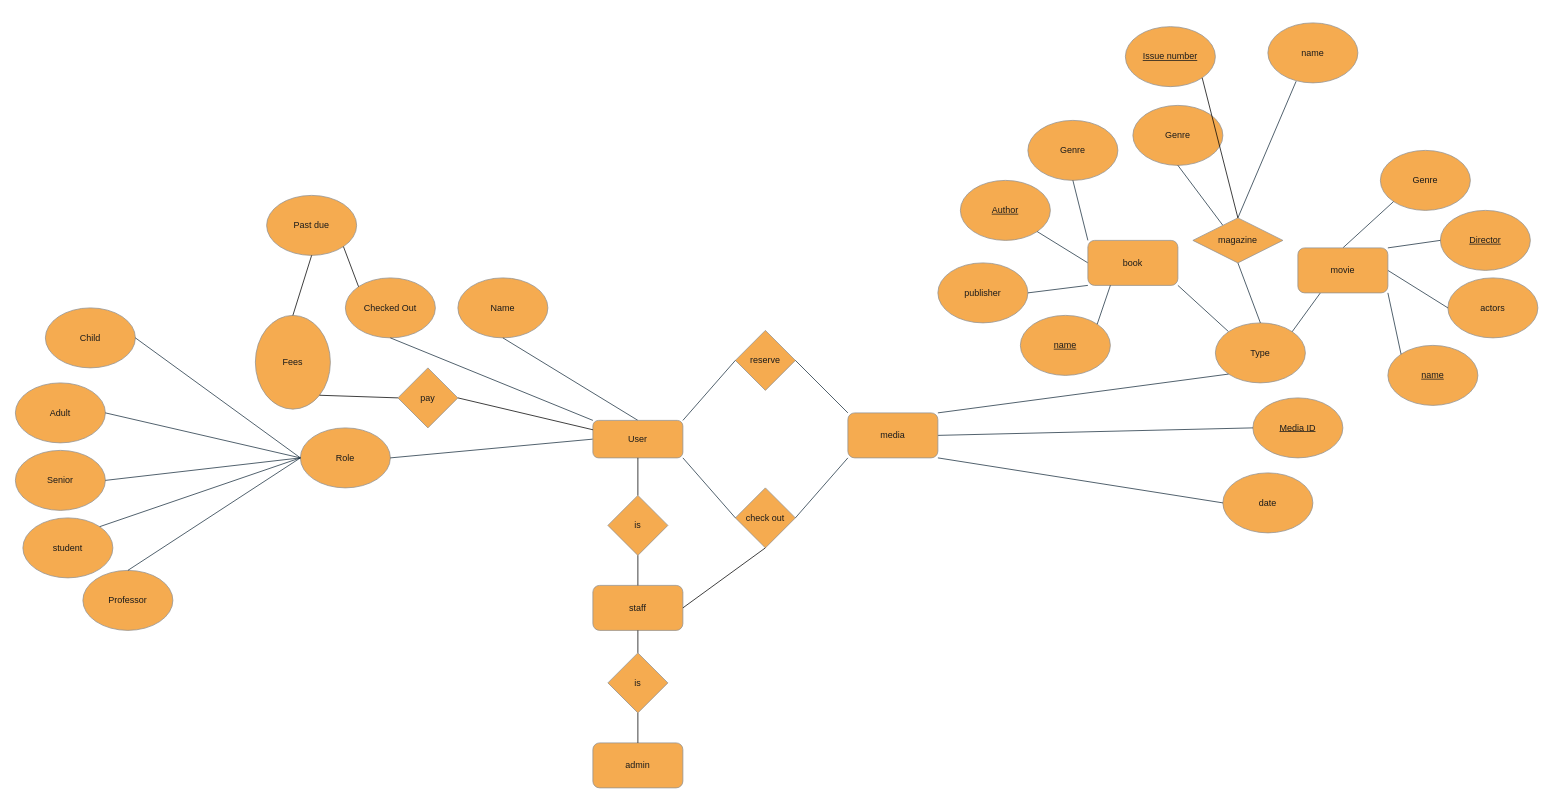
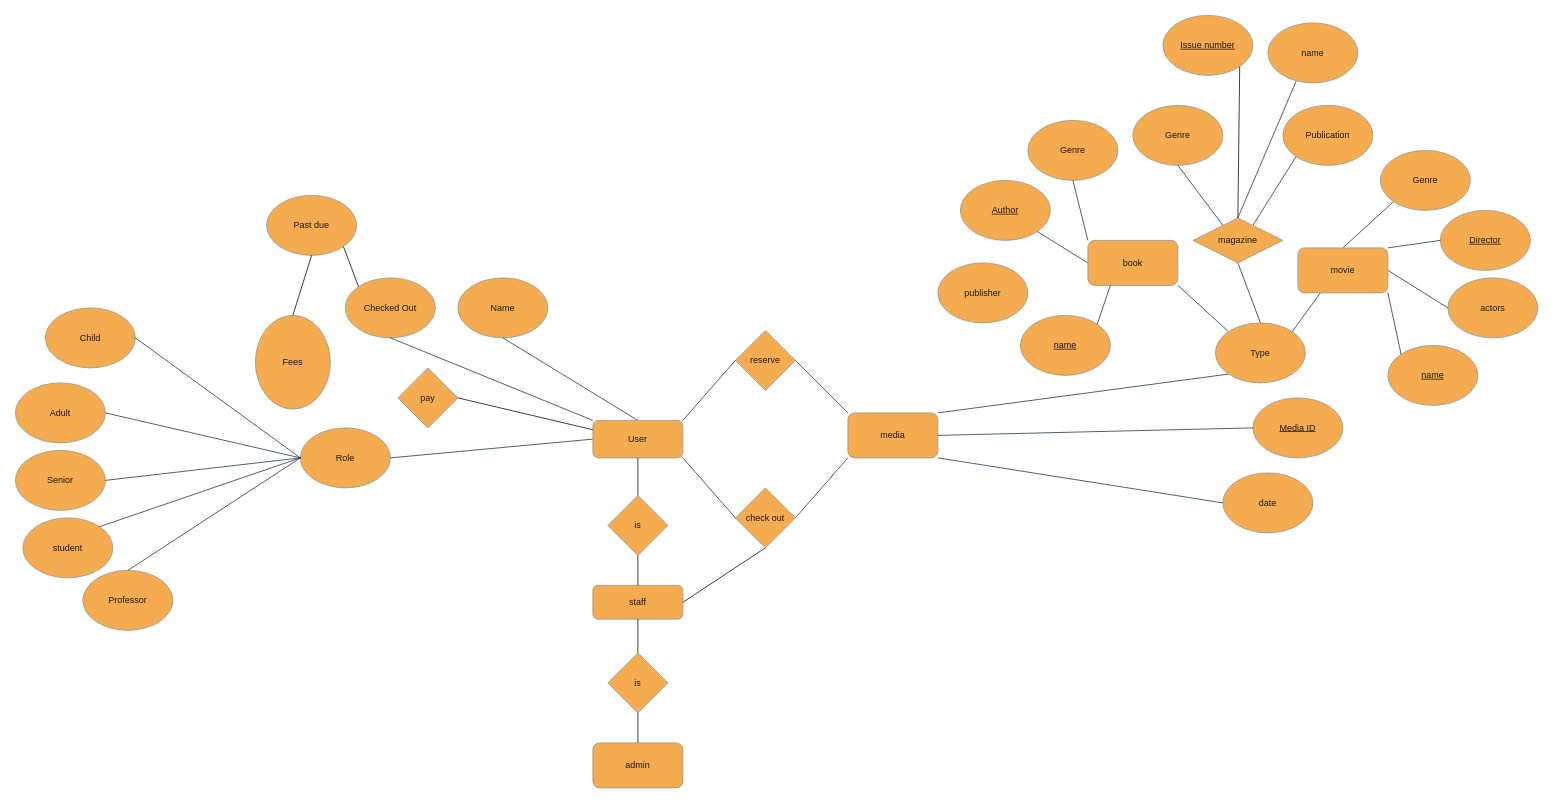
(1170, 57) -> (1208, 45)
none -> (1328, 135)
none -> (1274, 191)
(1058, 289) -> none
(359, 397) -> none
(638, 608) -> (638, 602)
